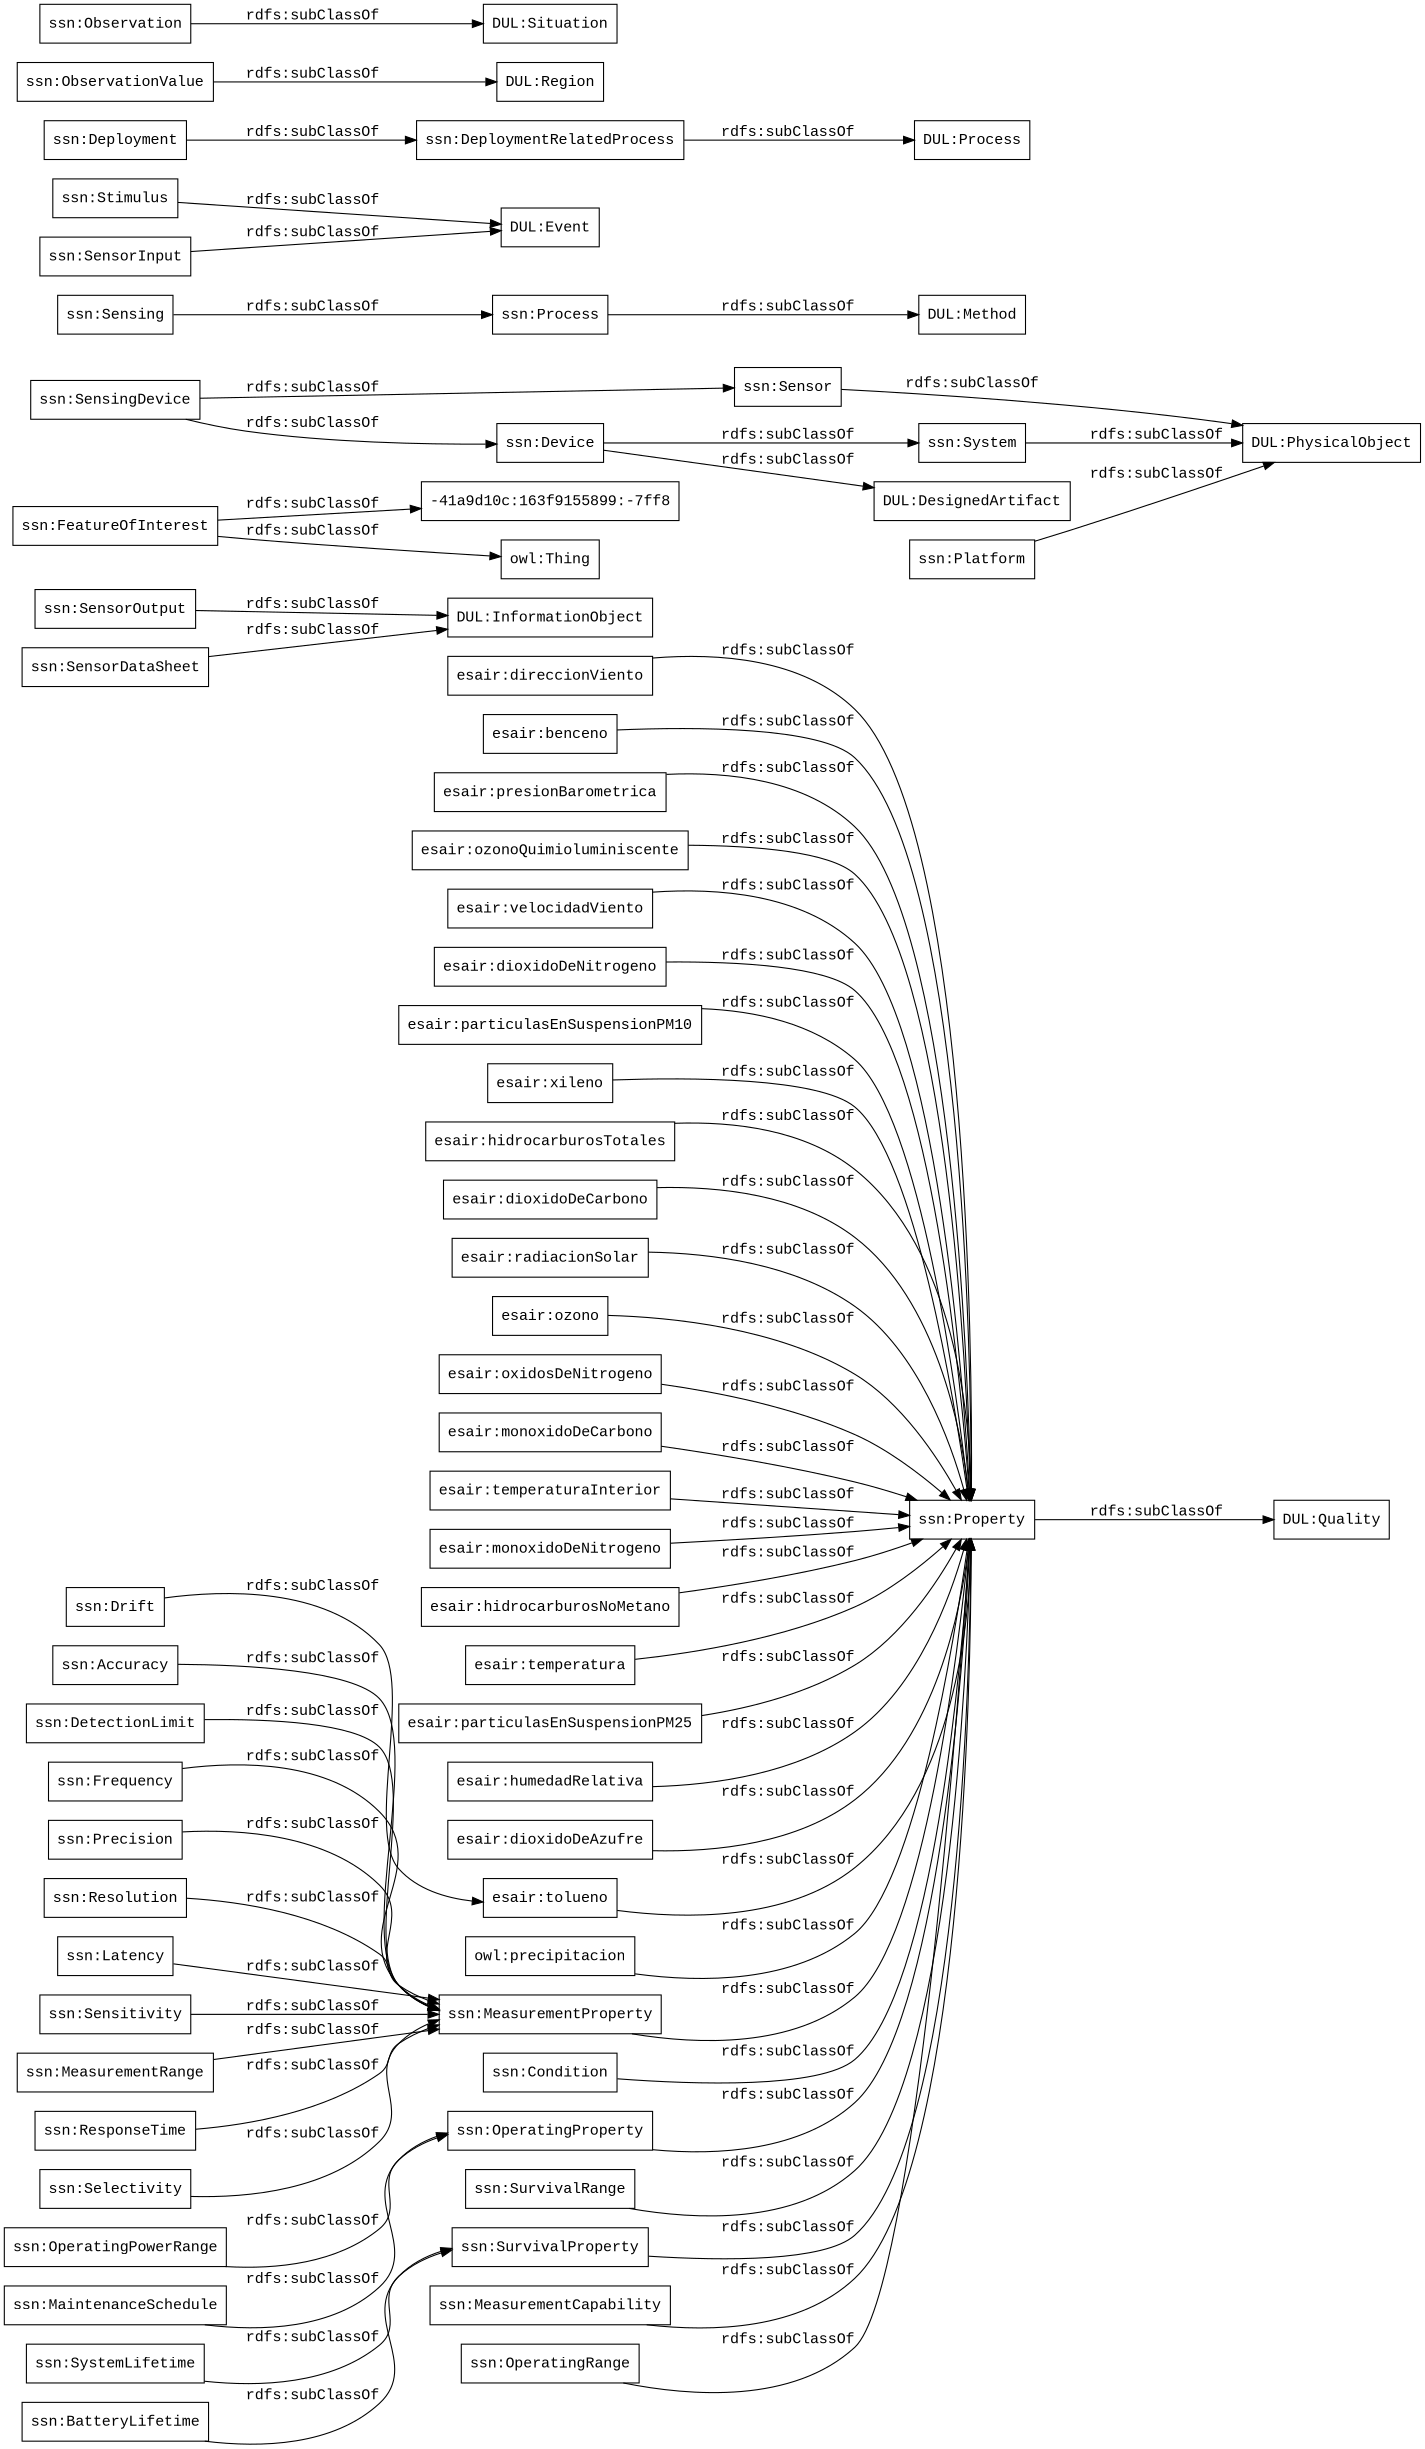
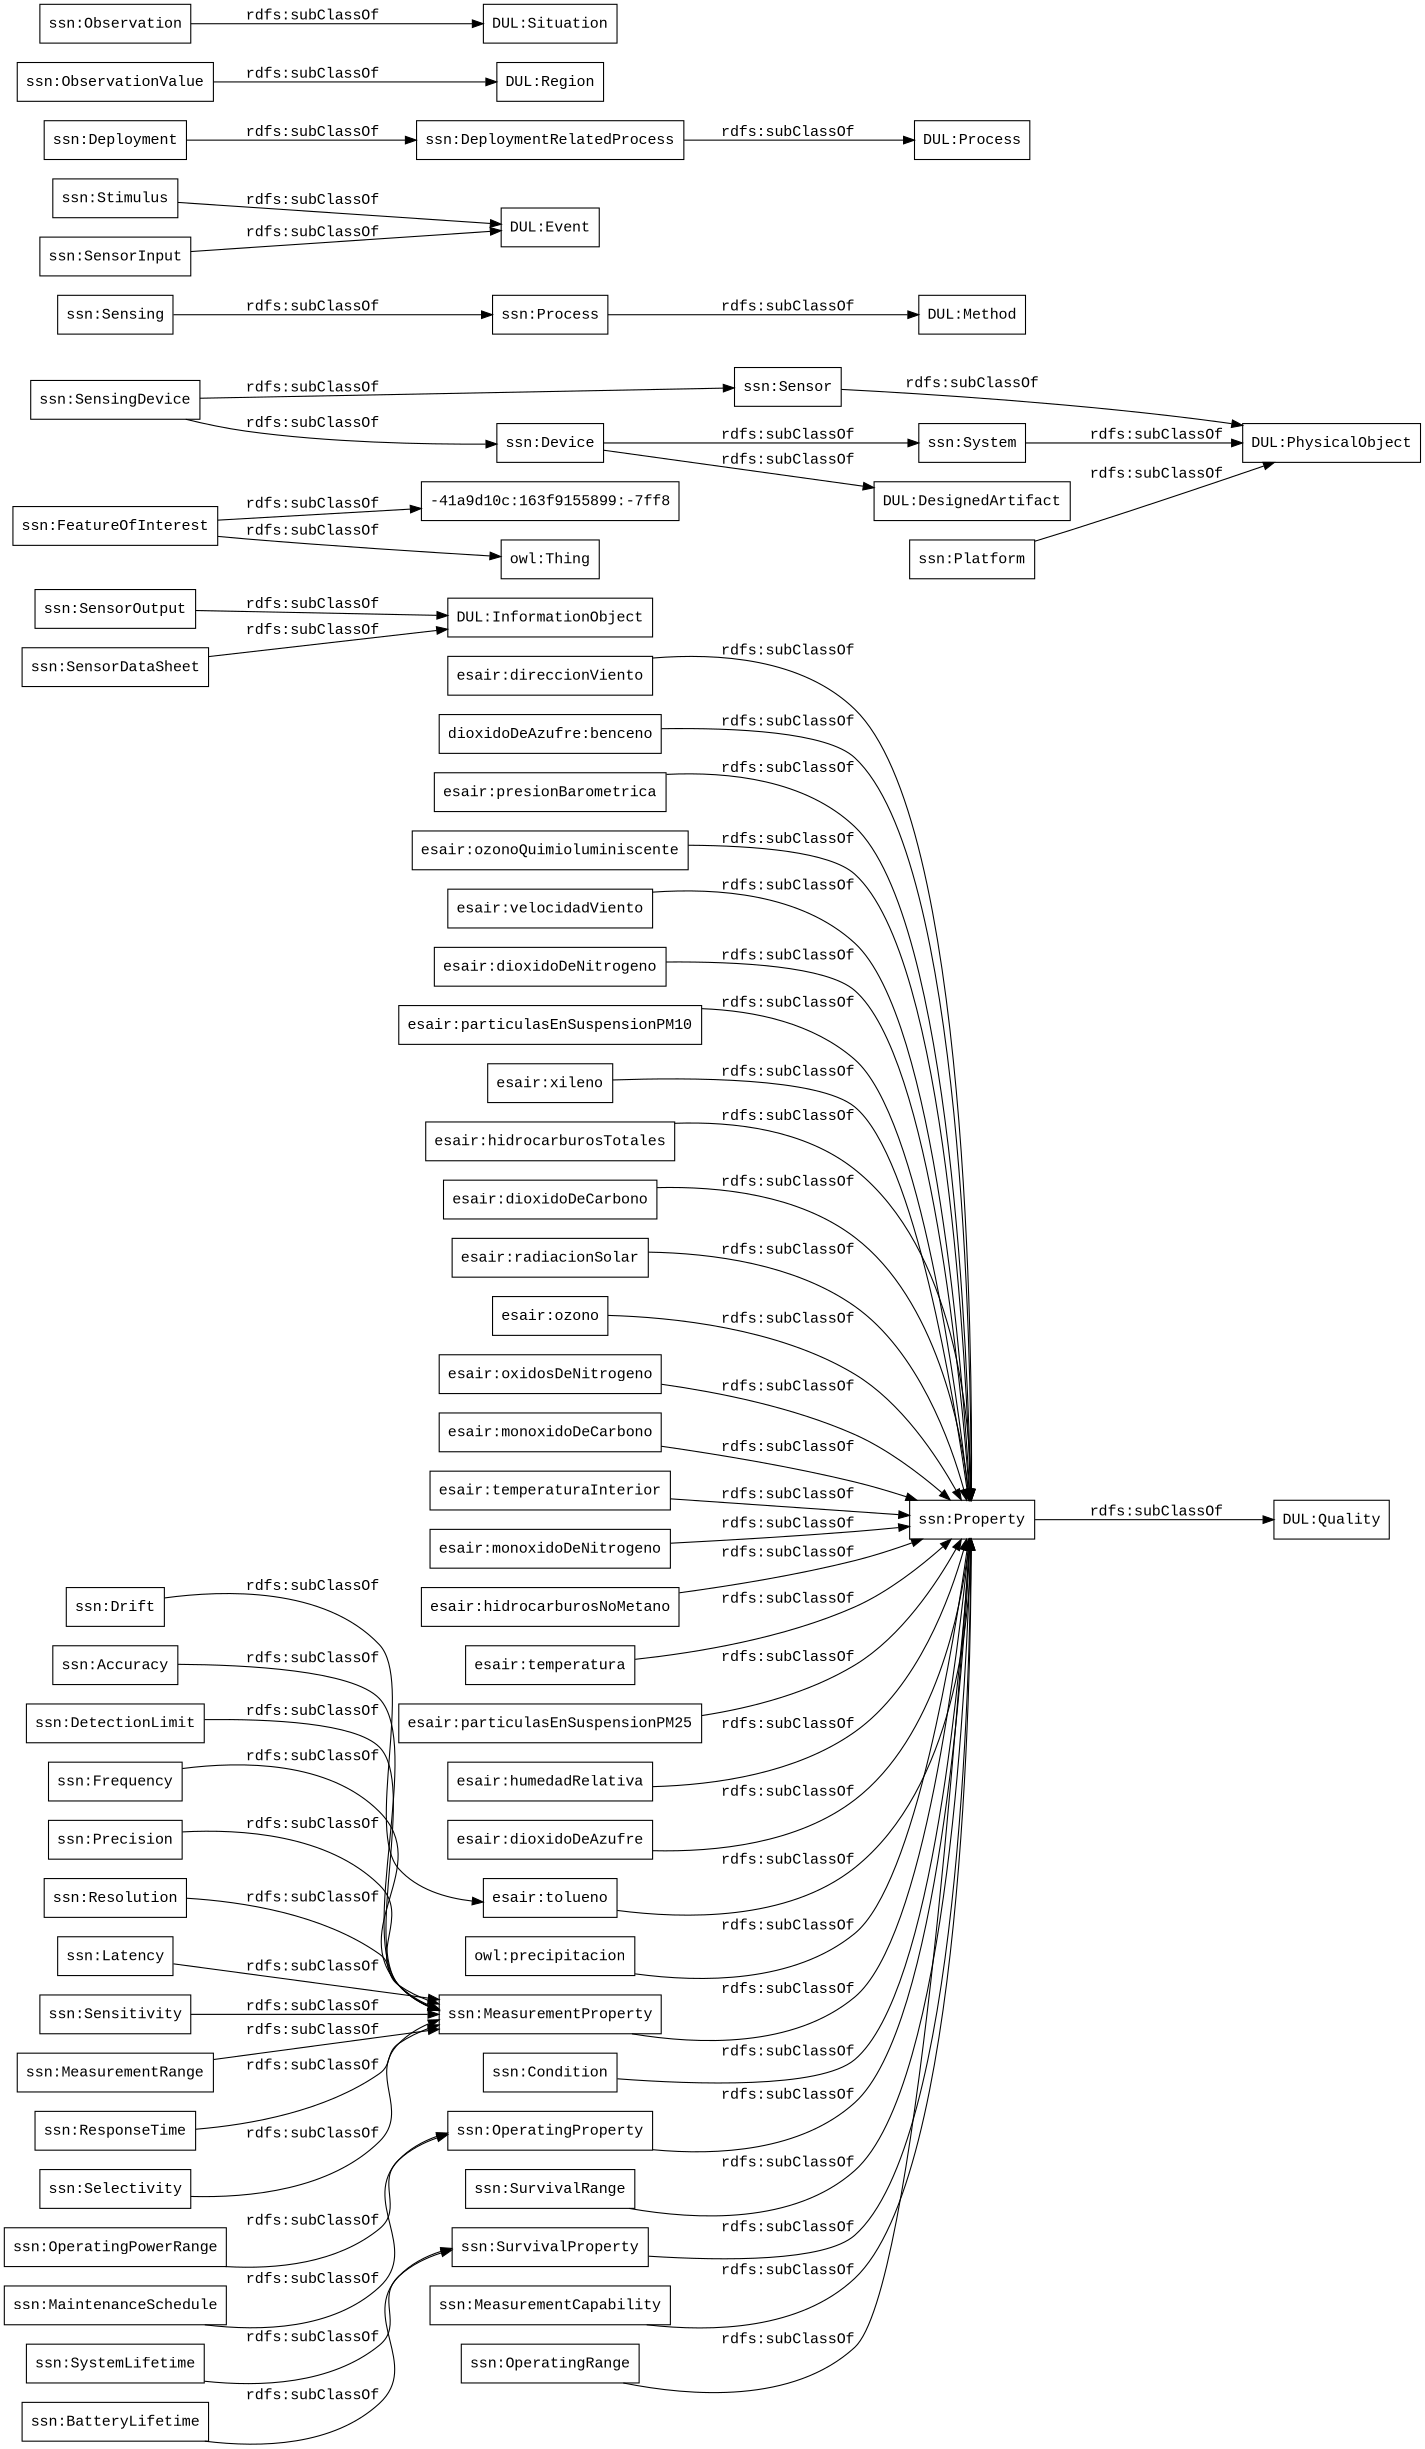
(550, 734) -> (550, 734)
